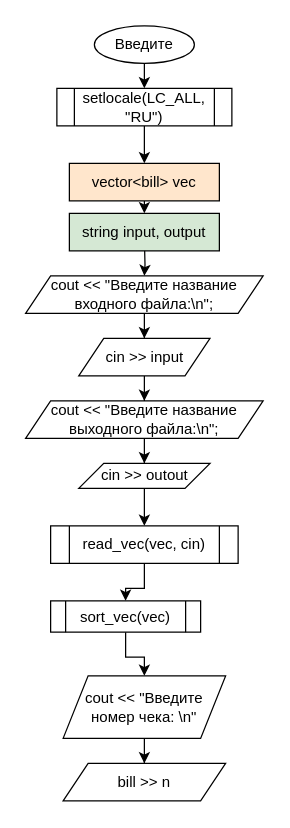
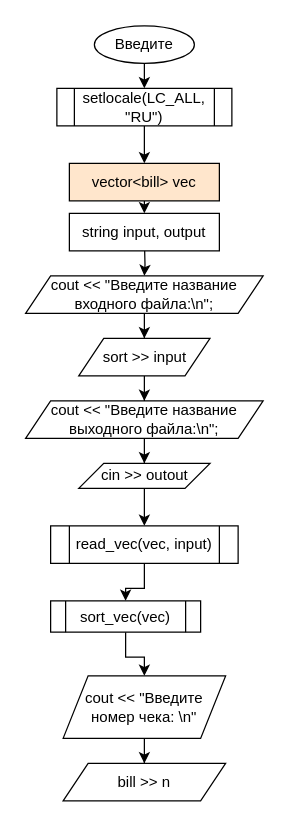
(144, 232) -> (144, 232)
(145, 357) -> (145, 357)
(144, 544) -> (144, 544)
